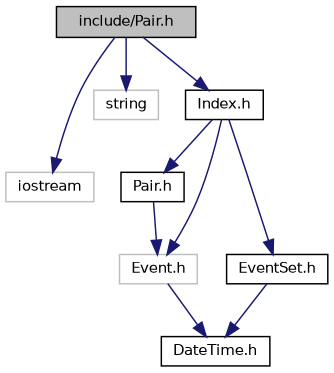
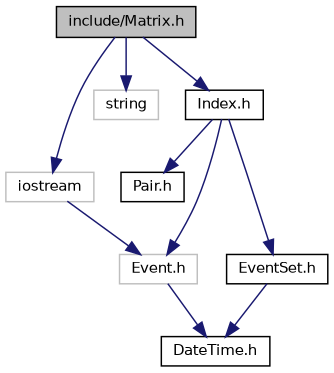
(126, 22) -> (126, 22)
(155, 221) -> (98, 224)
